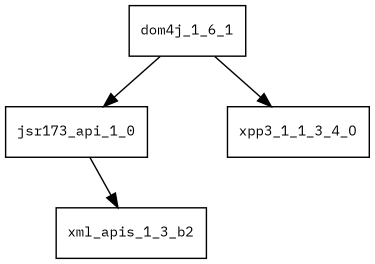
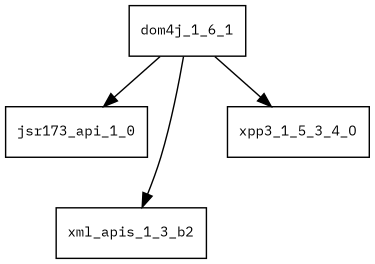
(298, 132) -> (298, 132)
(101, 176) -> (169, 126)
